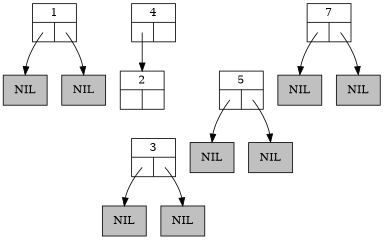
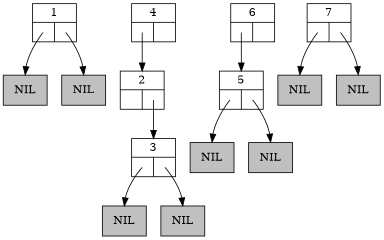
none -> (253, 23)
none -> (154, 115)
